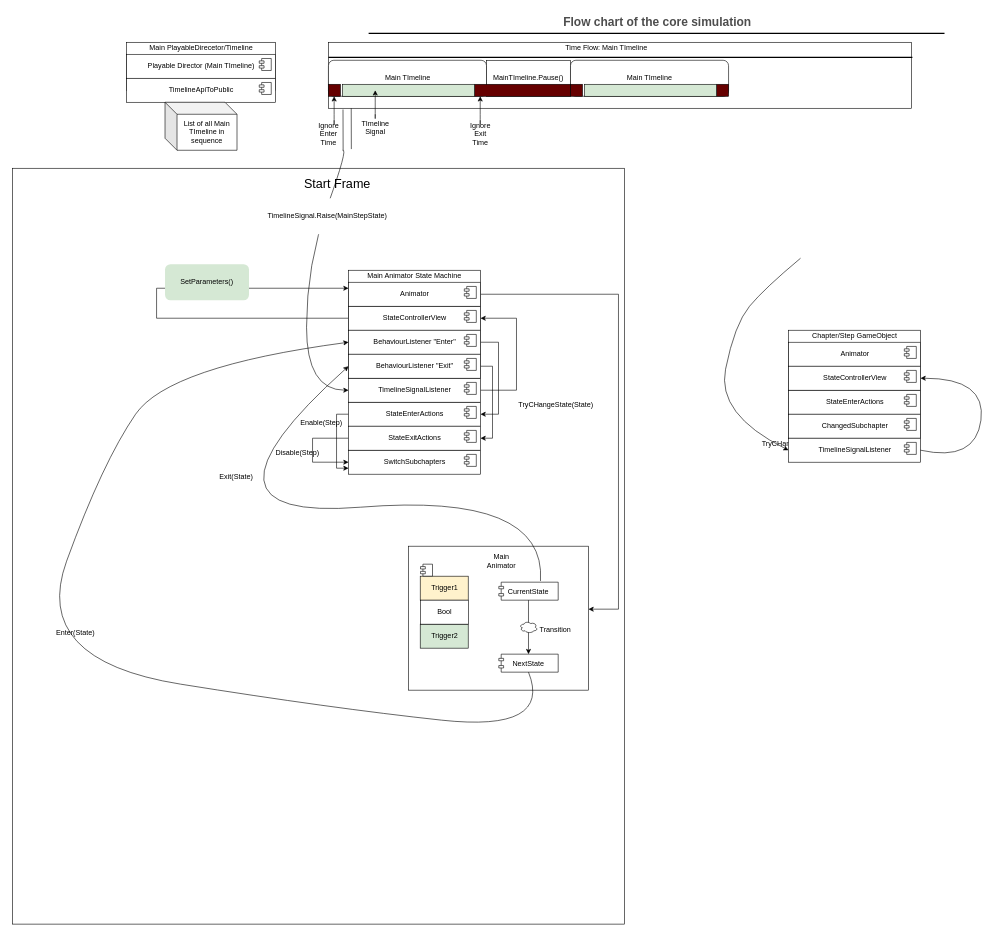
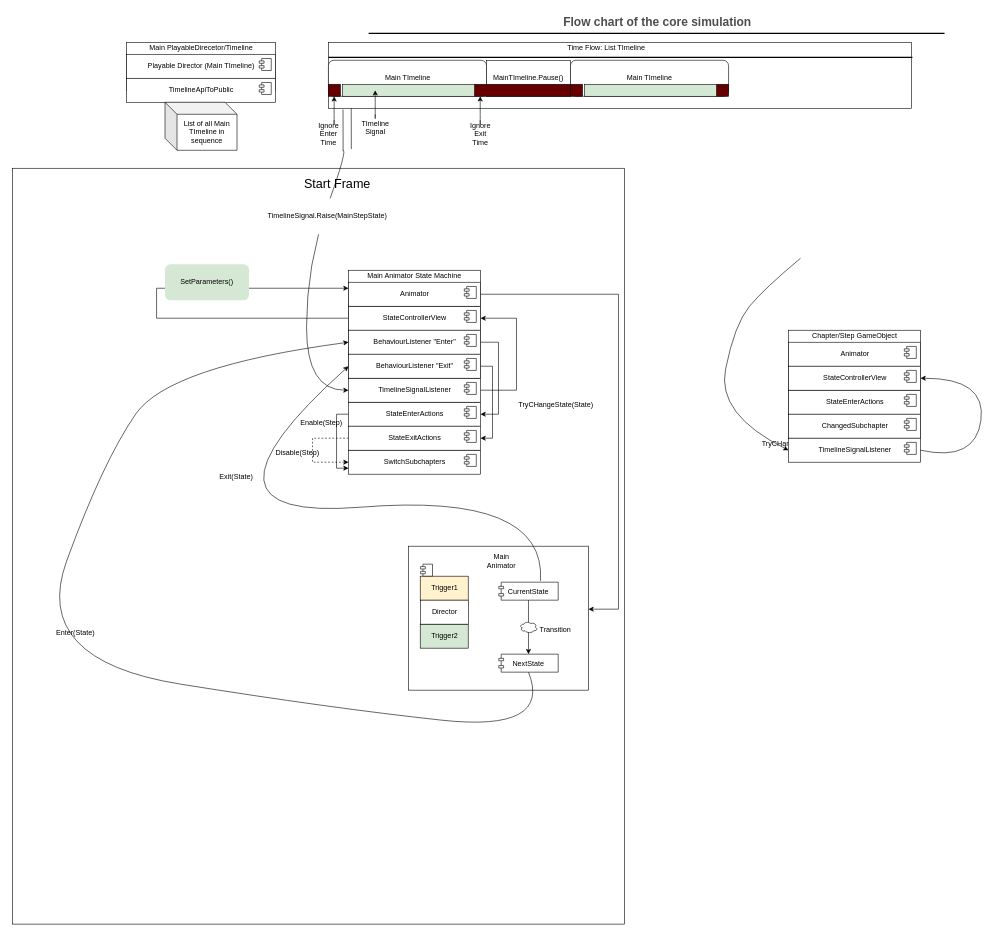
(606, 48) -> (606, 48)
(312, 447) -> (312, 447)
(445, 612) -> (445, 612)
